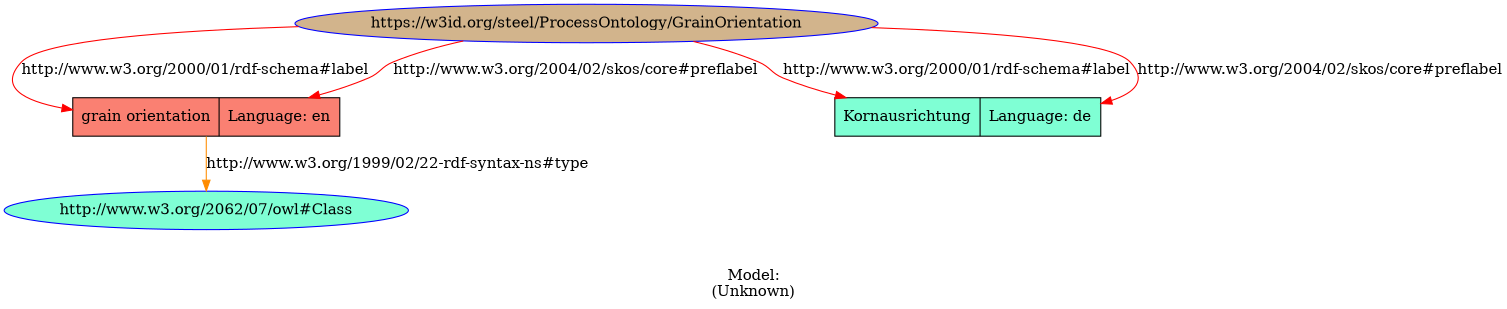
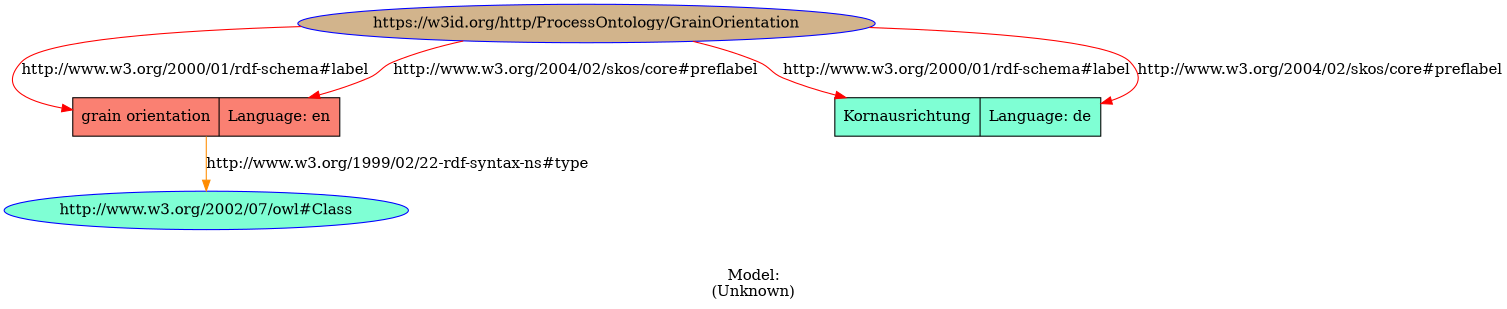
(587, 23) -> (587, 23)
(206, 210) -> (206, 210)
